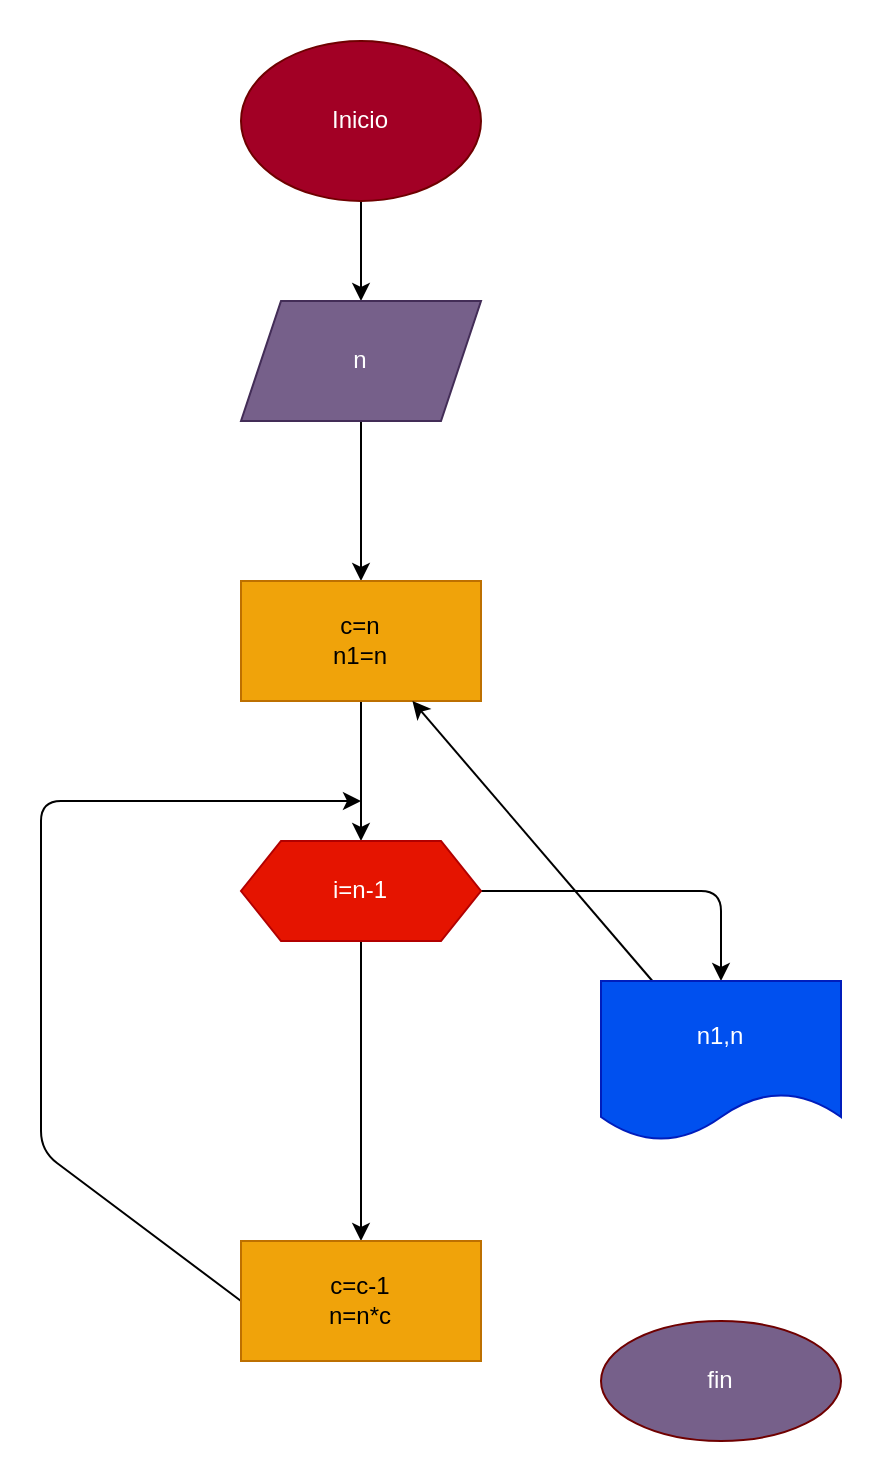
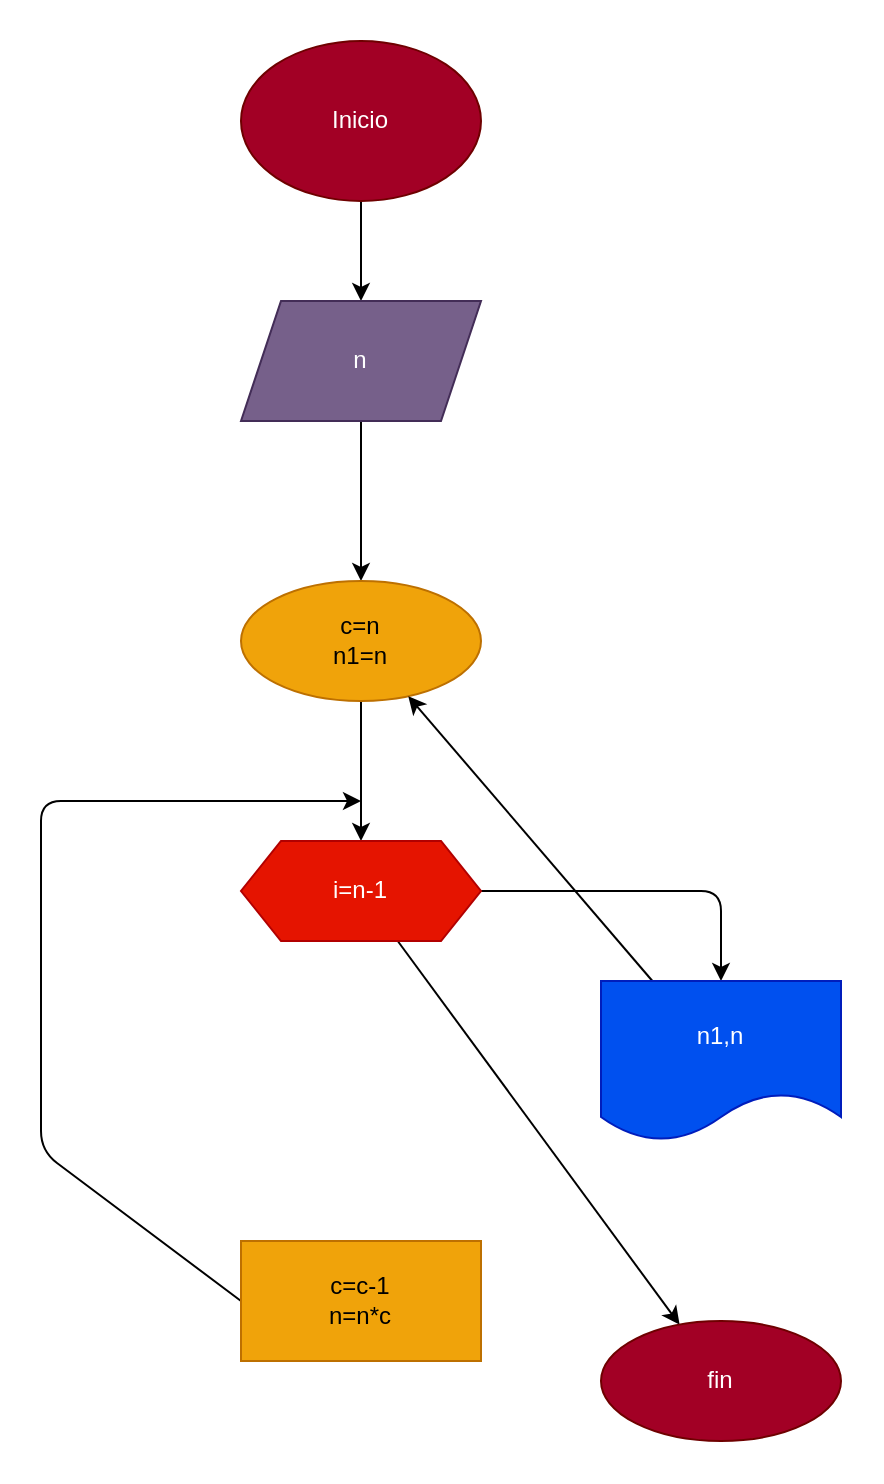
(361, 641) -> (361, 641)
(361, 1084) -> (535, 1127)
(721, 1381) -> (721, 1381)
